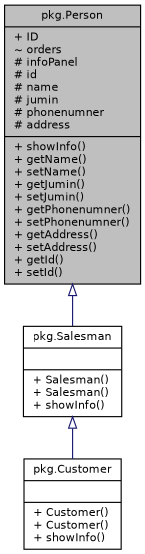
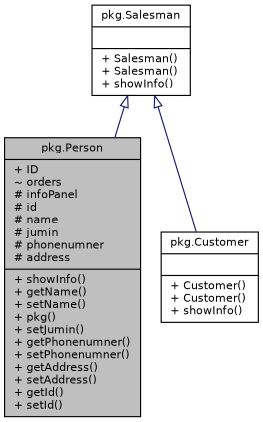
(50, 185) -> (35, 317)
(73, 311) -> (120, 122)
